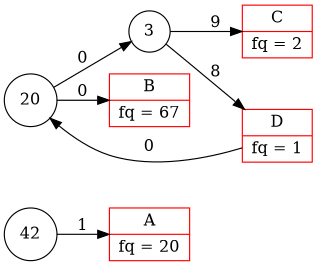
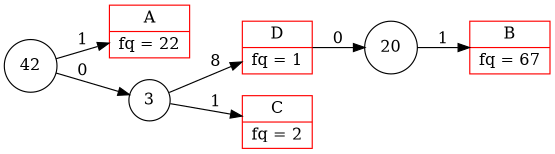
(216, 23) -> (216, 102)
(88, 67) -> (87, 82)
(83, 92) -> (443, 39)
(150, 247) -> (150, 44)
